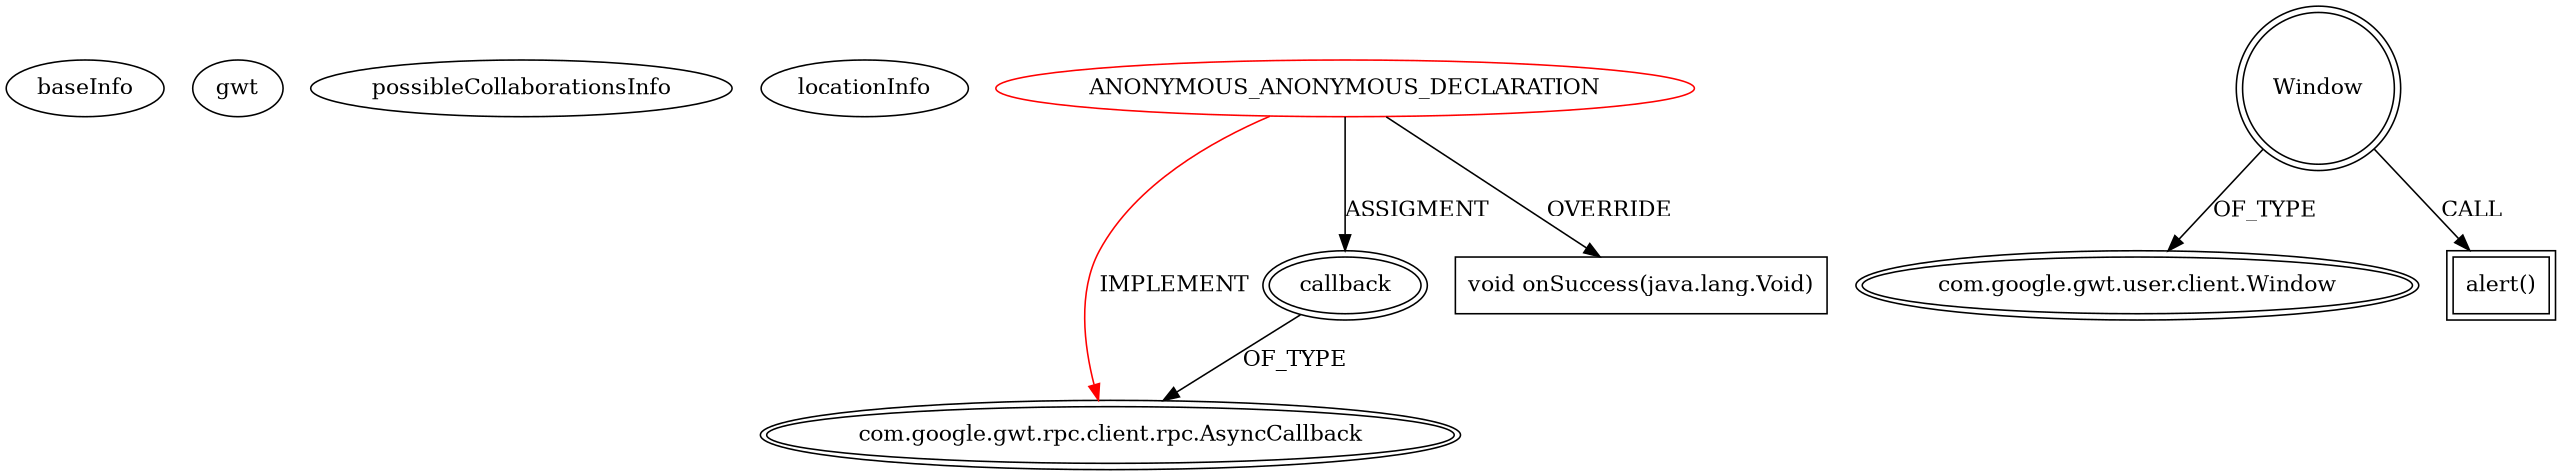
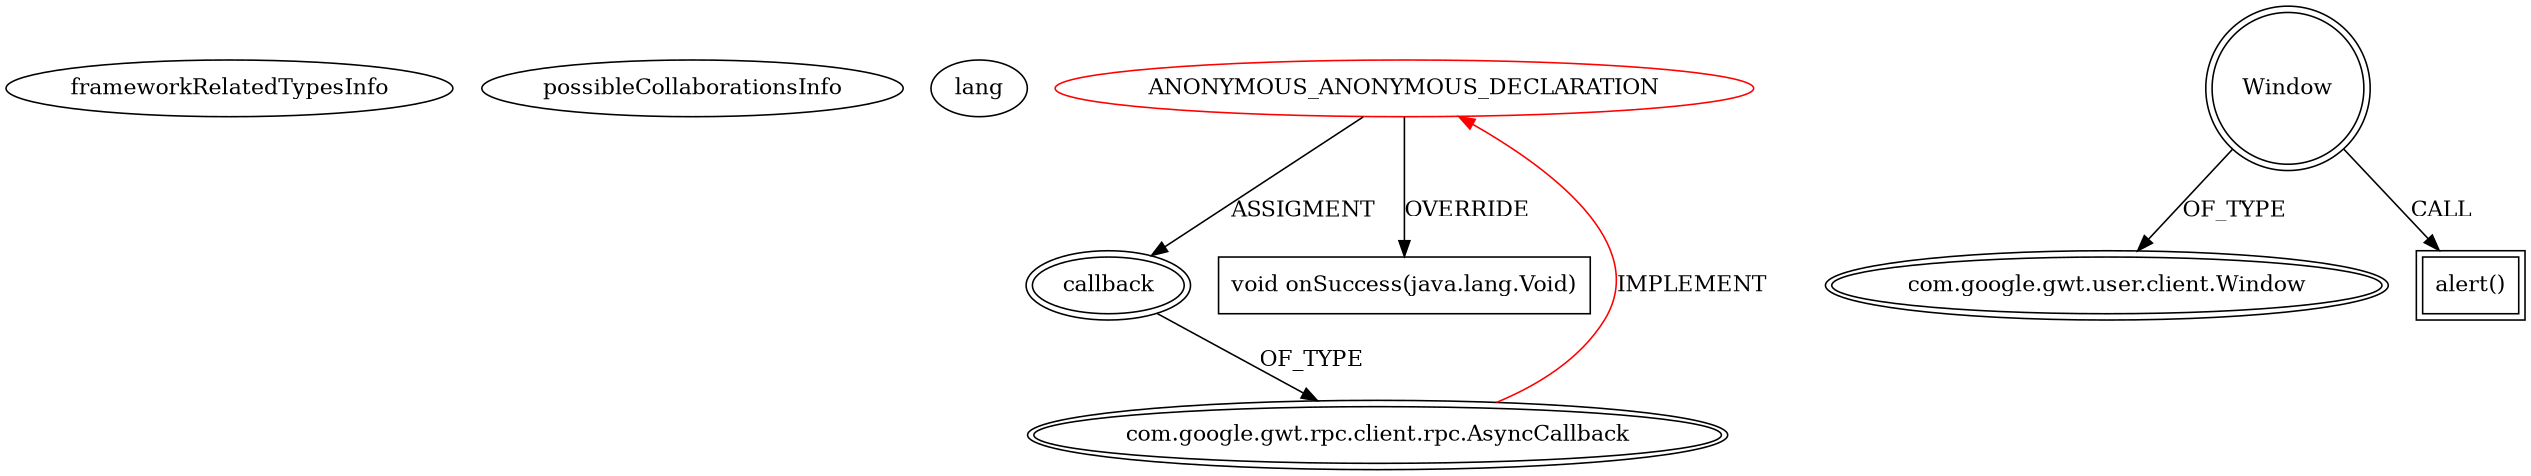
(85, 88) -> none
(238, 88) -> (229, 88)
(865, 88) -> (979, 88)
(1124, 216) -> (1613, 260)
